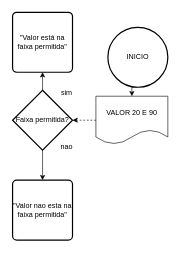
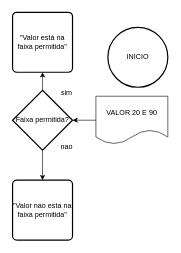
(132, 90) -> none
(85, 120) -> (85, 120)
